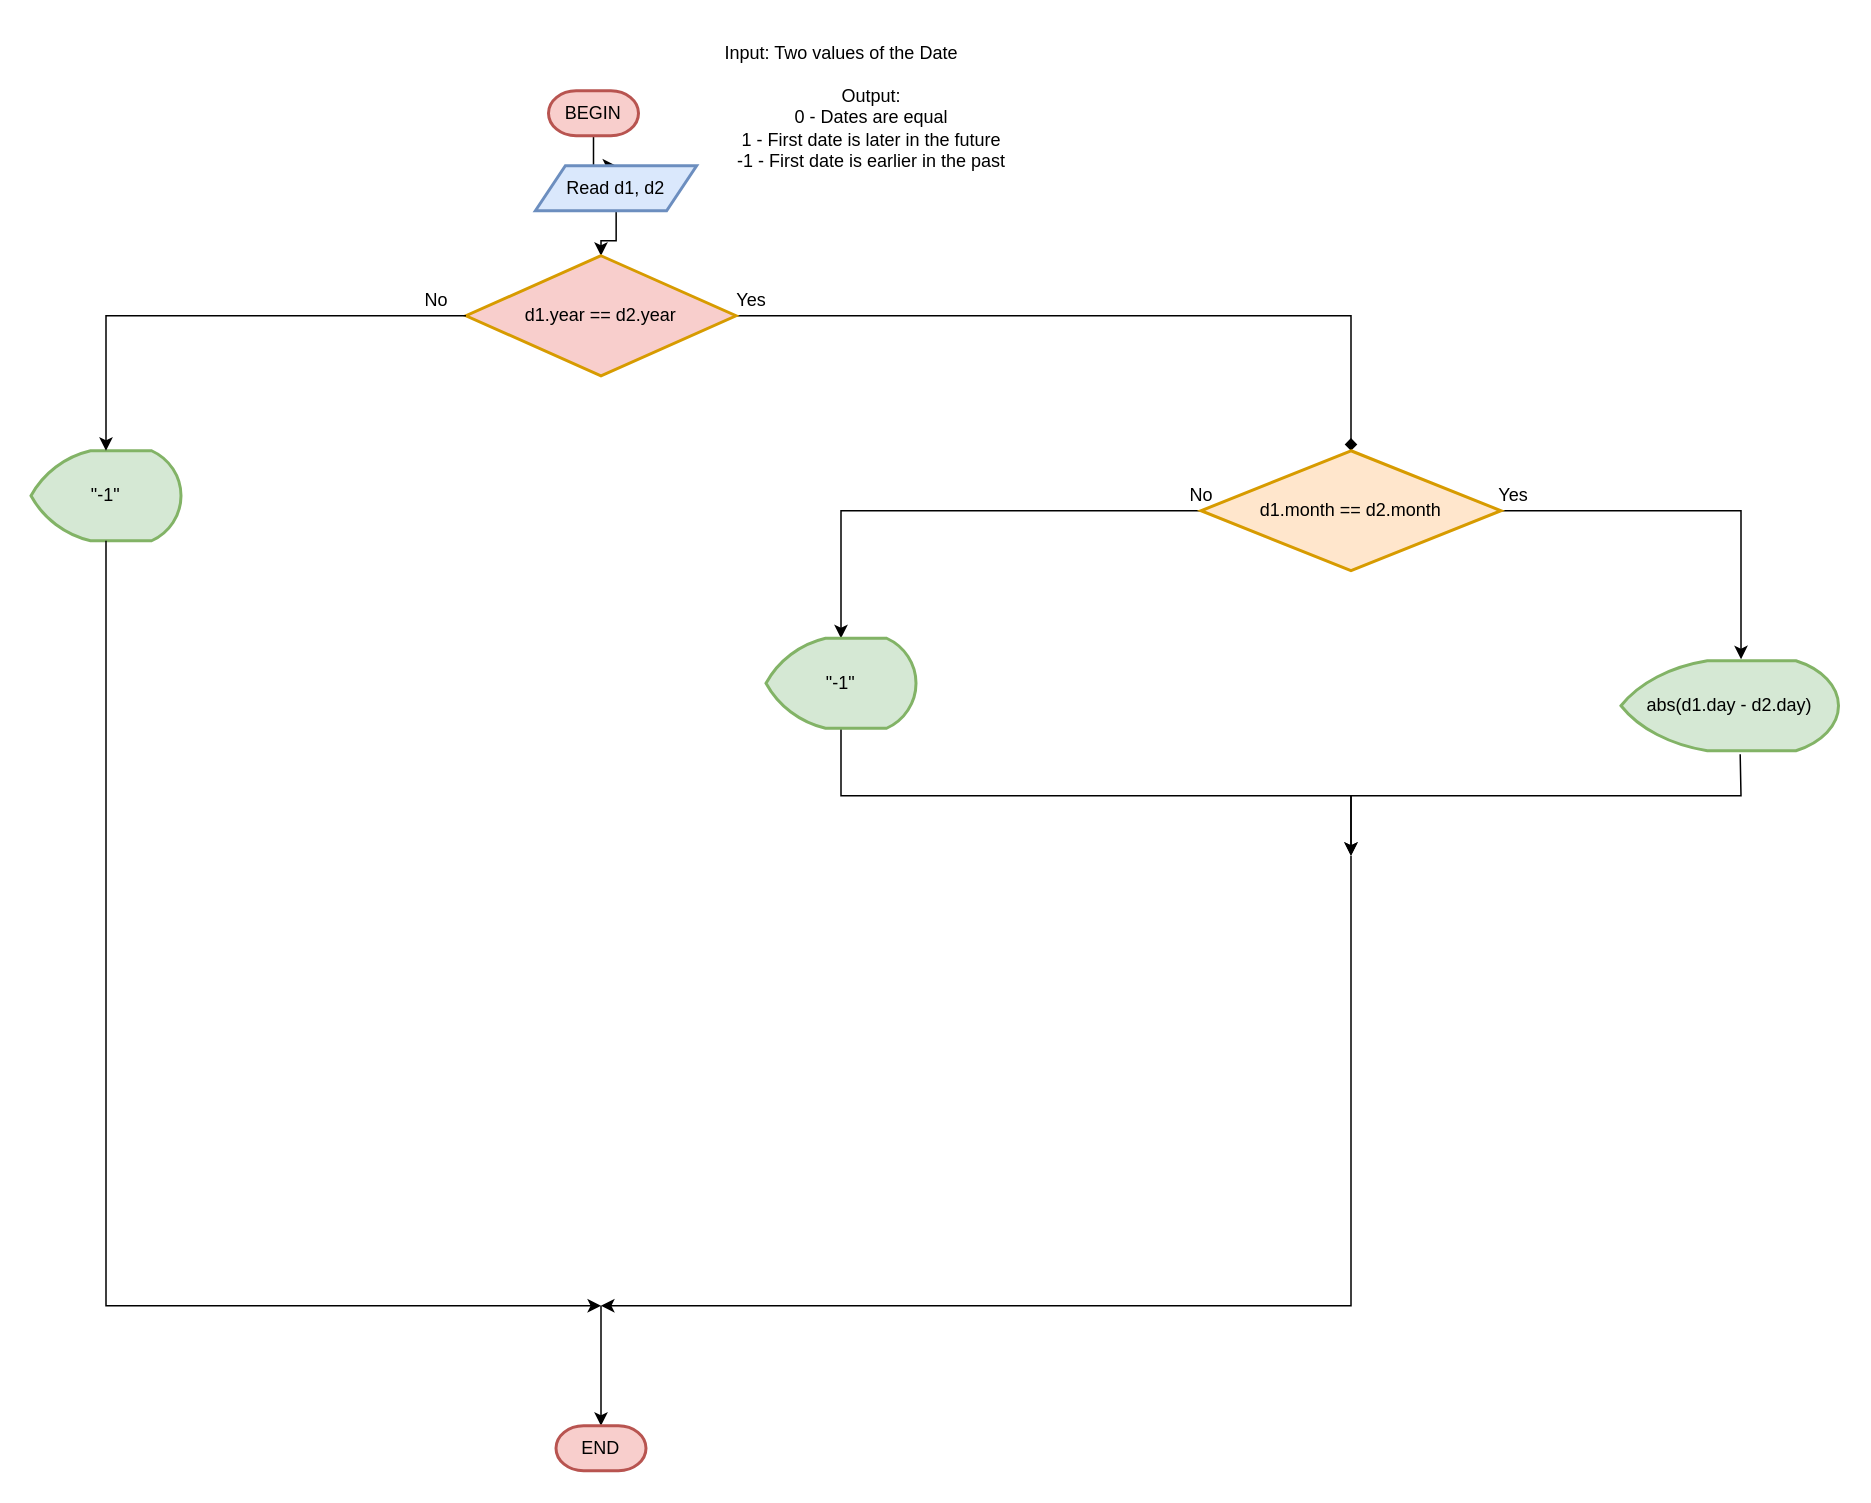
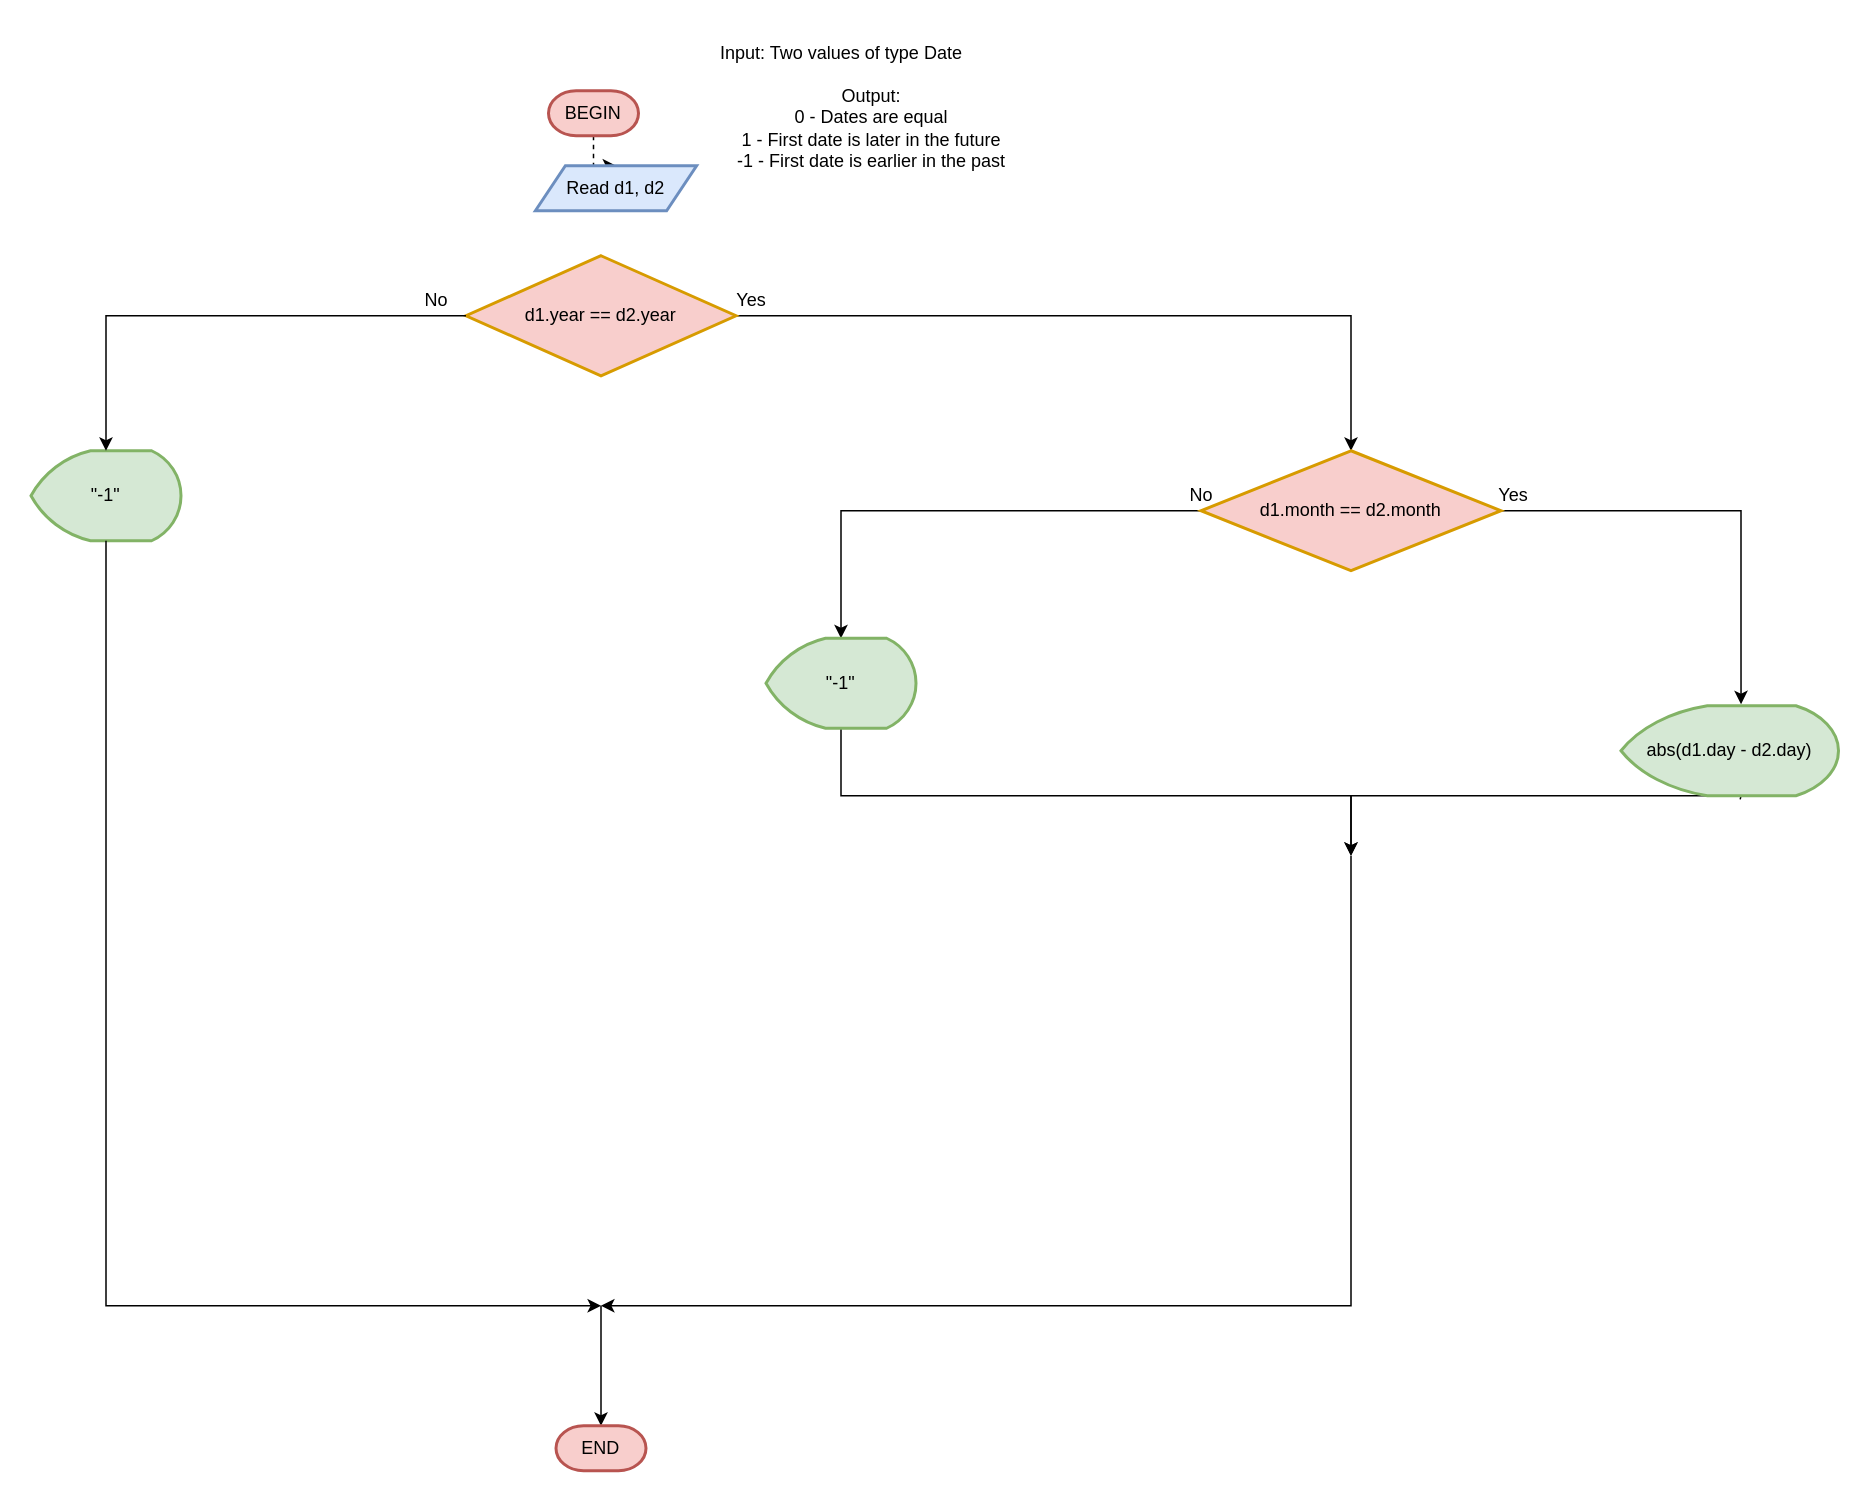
(842, 53) -> (842, 53)
(593, 151) -> (593, 151)
(616, 236) -> none
(1351, 438) -> (1351, 439)
(1351, 511) -> (1351, 511)
(1730, 706) -> (1730, 751)
